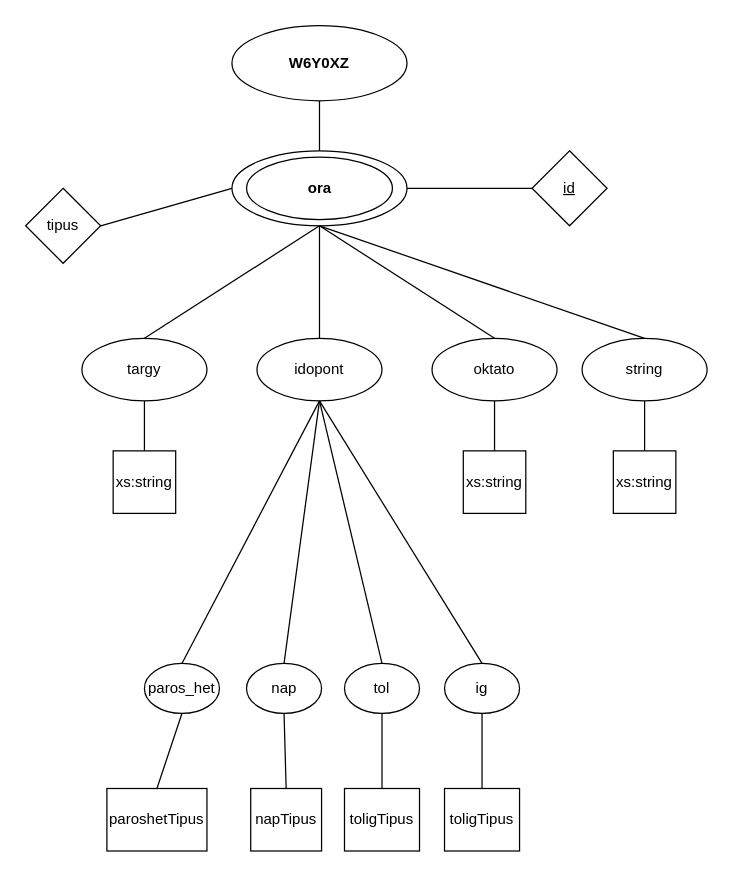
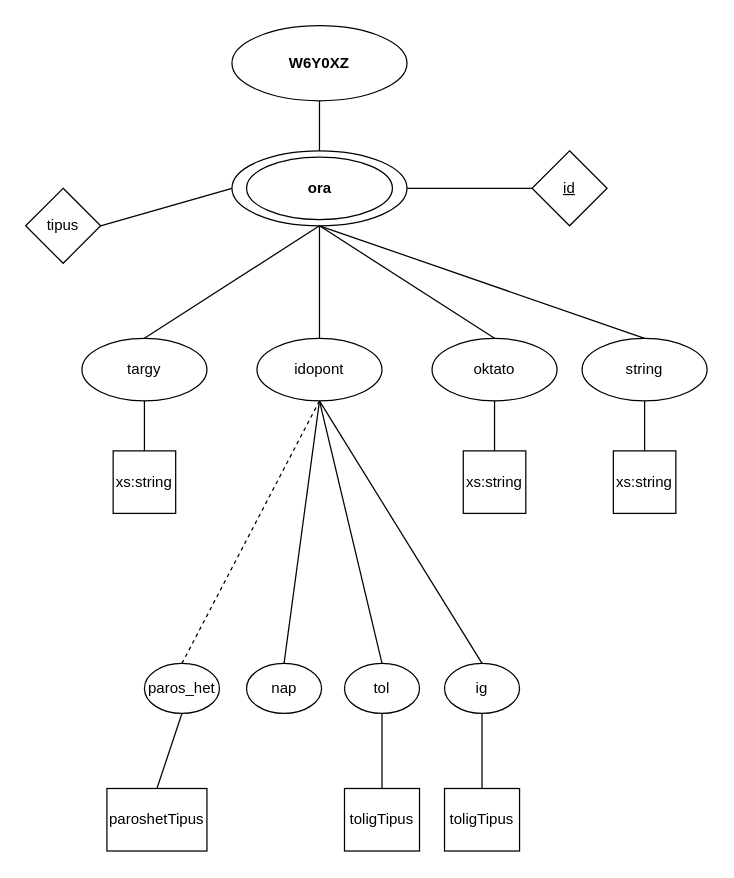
(249, 535) -> (249, 535)
(285, 751) -> none
(286, 819) -> none
